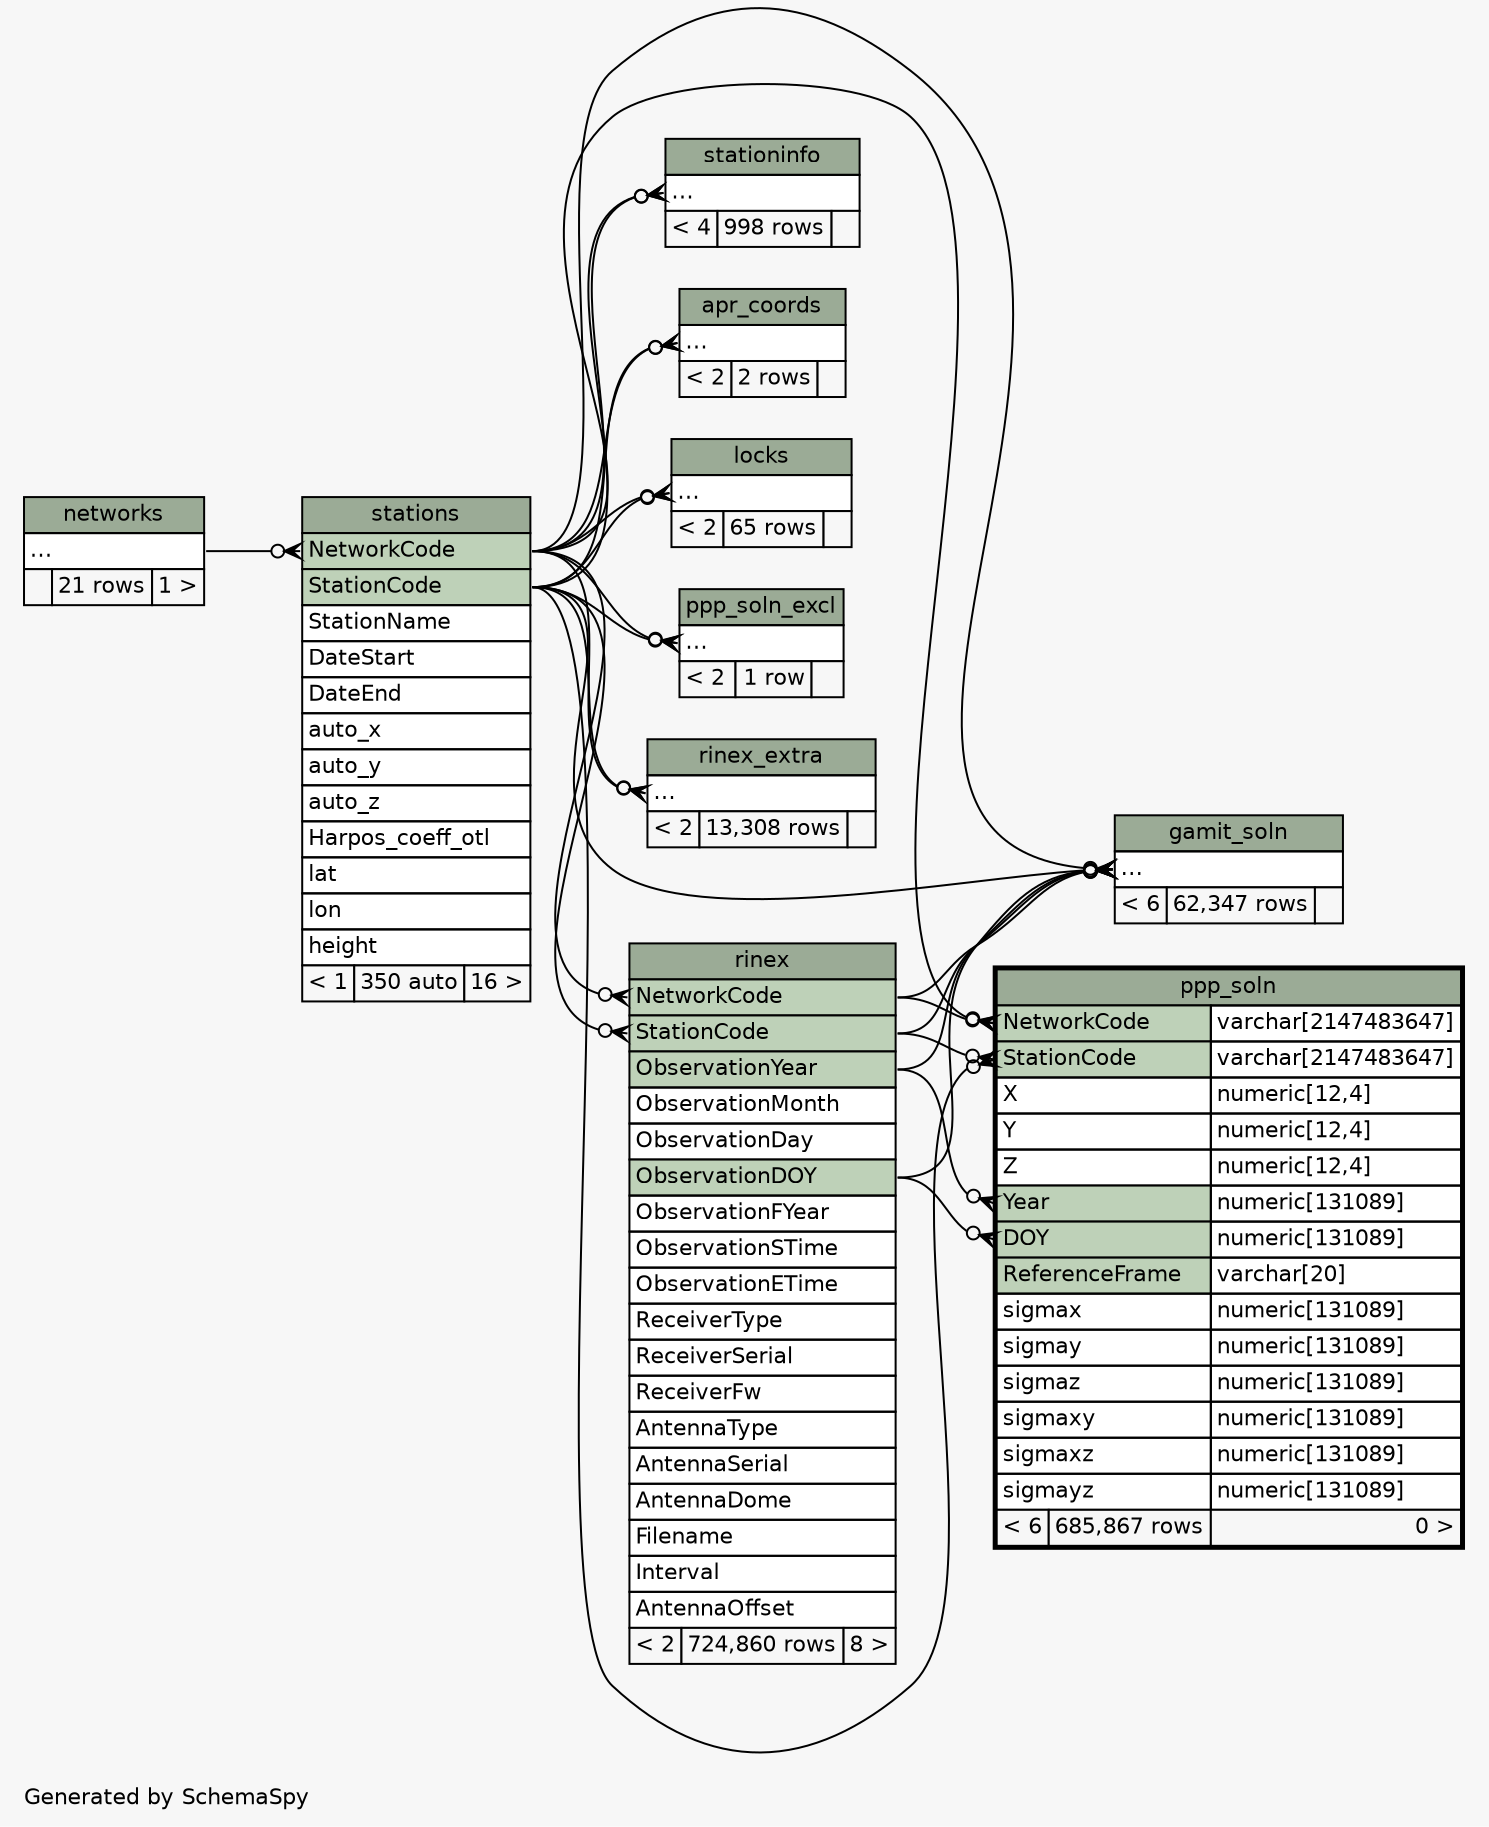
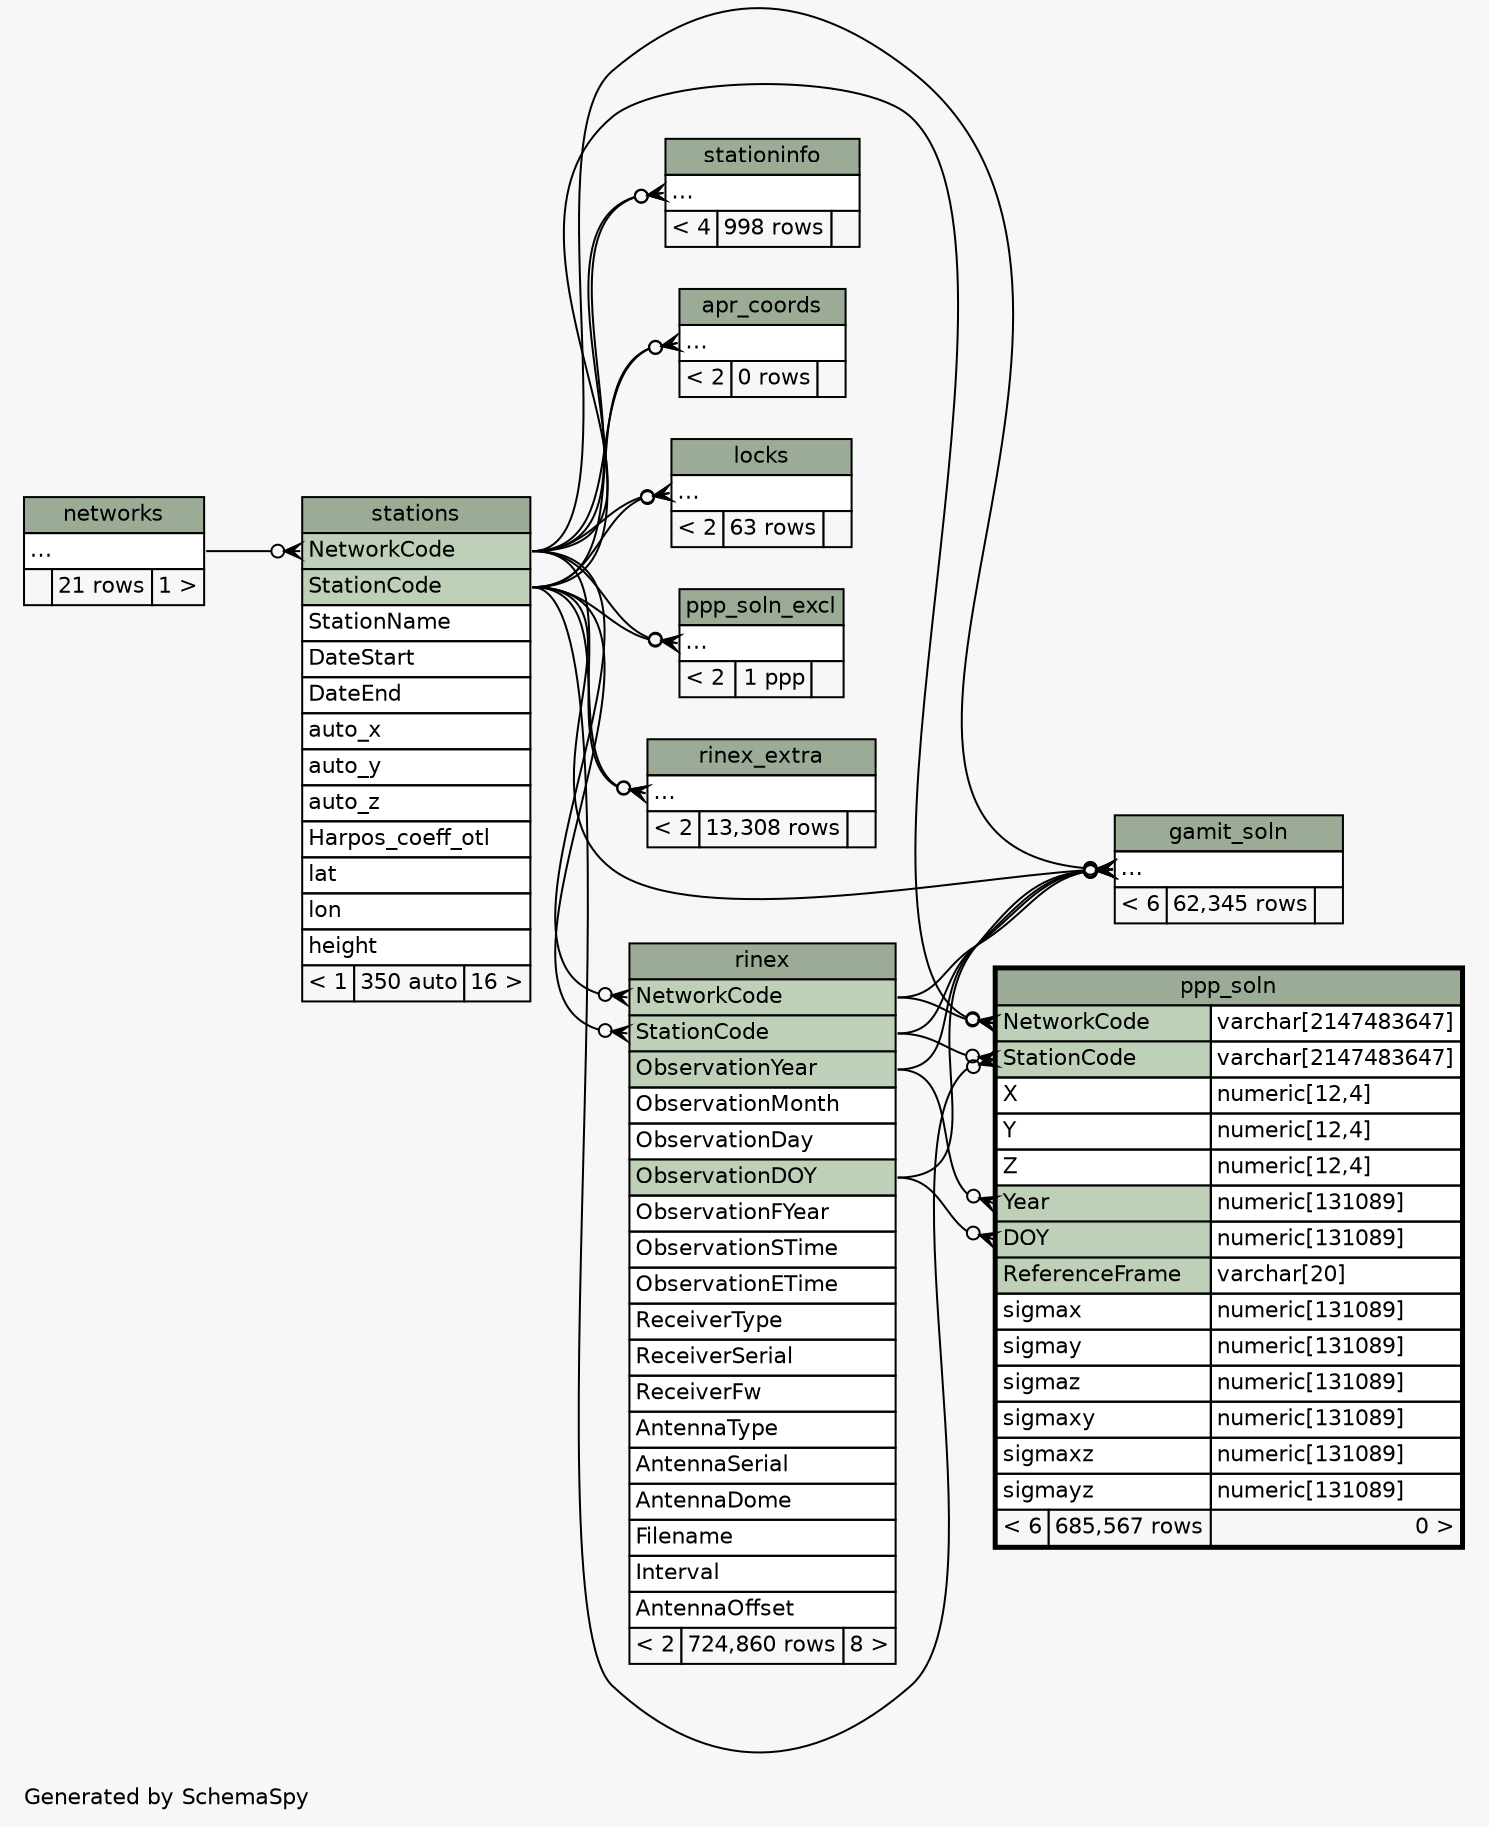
(775, 378) -> (775, 378)
(774, 528) -> (774, 528)
(775, 678) -> (775, 678)
(1241, 904) -> (1241, 904)
(1130, 1527) -> (1130, 1527)
